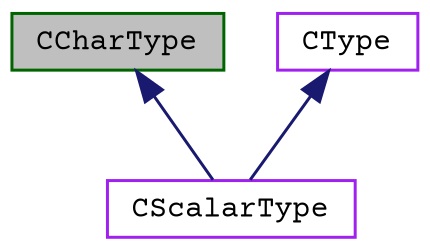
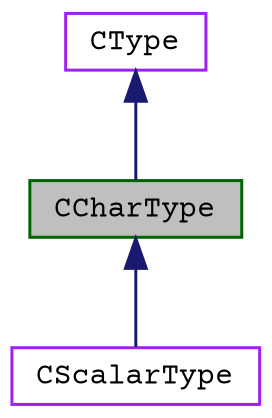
(280, 138) -> (136, 141)
